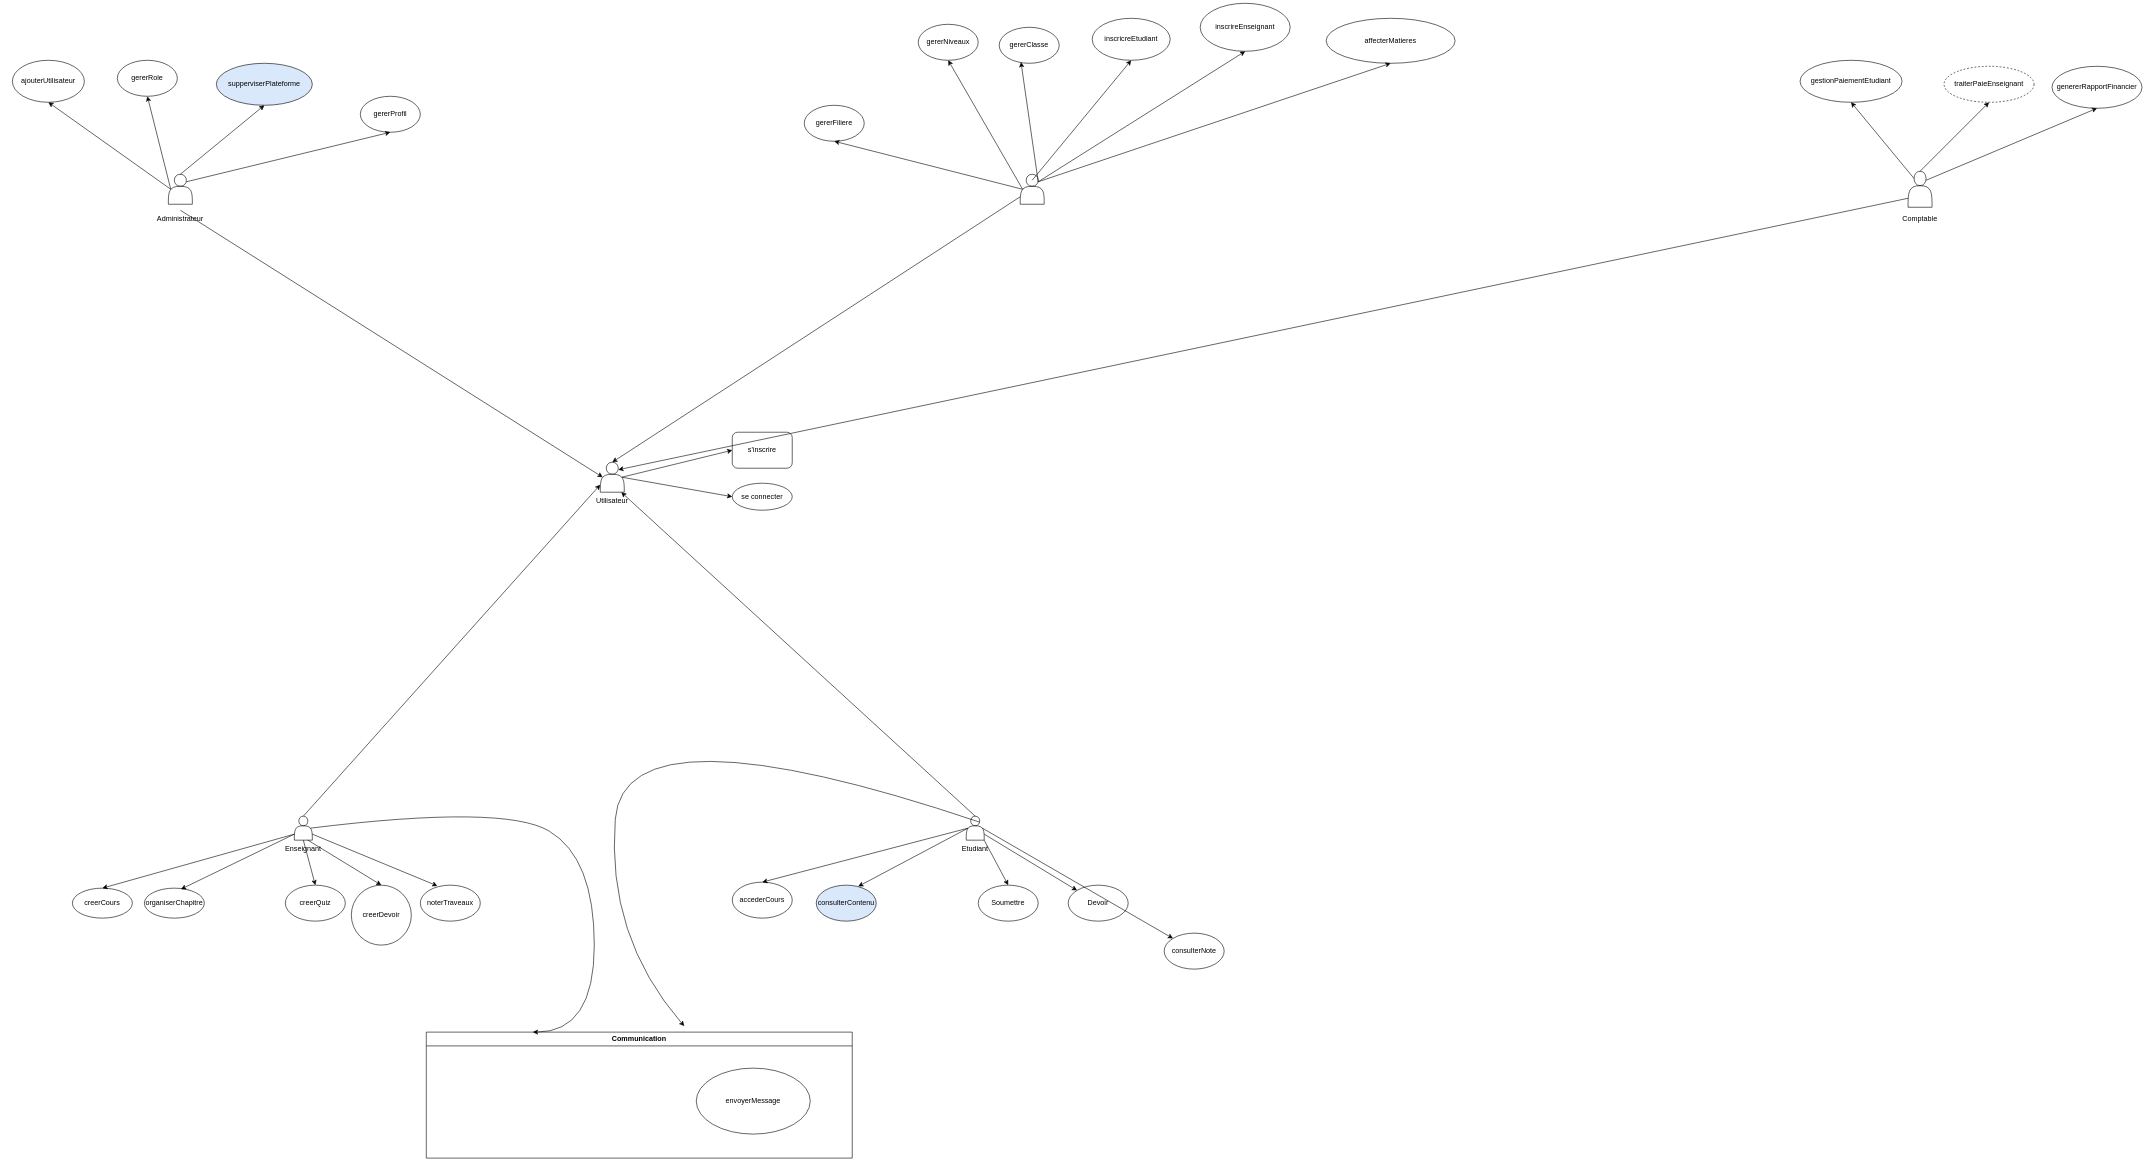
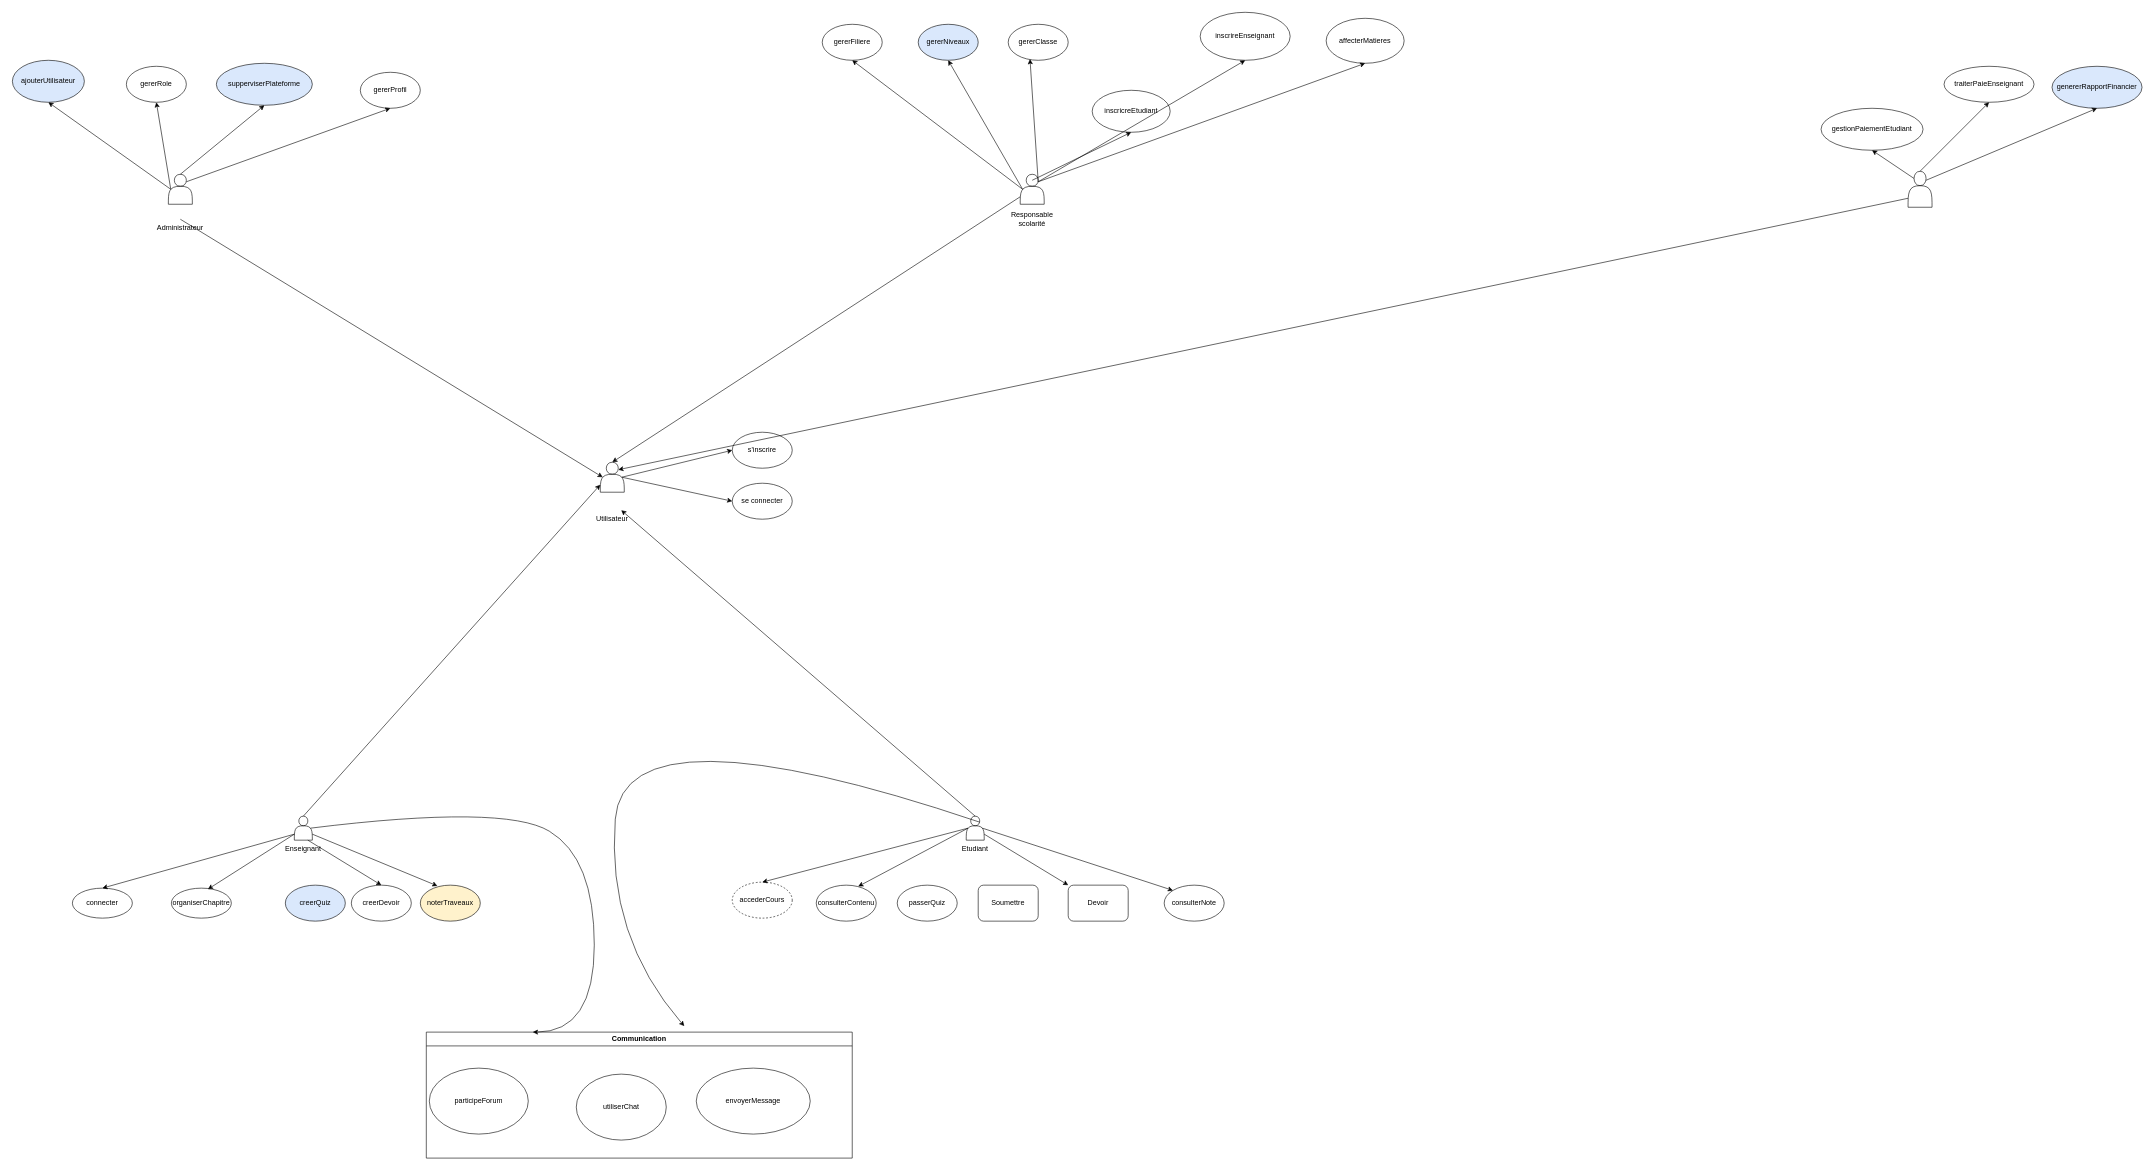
(1245, 27) -> (1245, 36)
(1131, 39) -> (1131, 111)
(1391, 41) -> (1365, 41)
(948, 42) -> (948, 42)
(1029, 45) -> (1038, 42)
(147, 78) -> (156, 84)
(48, 81) -> (48, 81)
(1851, 81) -> (1872, 129)
(1989, 84) -> (1989, 84)
(2097, 87) -> (2097, 87)
(390, 114) -> (390, 90)
(834, 123) -> (852, 42)
(180, 219) -> (180, 228)
none -> (1032, 219)
(1920, 219) -> none
(762, 450) -> (762, 450)
(762, 497) -> (762, 501)
(612, 501) -> (612, 519)
(995, 861) -> none
(309, 862) -> none
(762, 900) -> (762, 900)
(102, 903) -> (102, 903)
(174, 903) -> (201, 903)
(315, 903) -> (315, 903)
(450, 903) -> (450, 903)
(846, 903) -> (846, 903)
none -> (927, 903)
(1008, 903) -> (1008, 903)
(1098, 903) -> (1098, 903)
(381, 915) -> (381, 903)
(1194, 951) -> (1194, 903)
none -> (479, 1101)
none -> (621, 1107)
